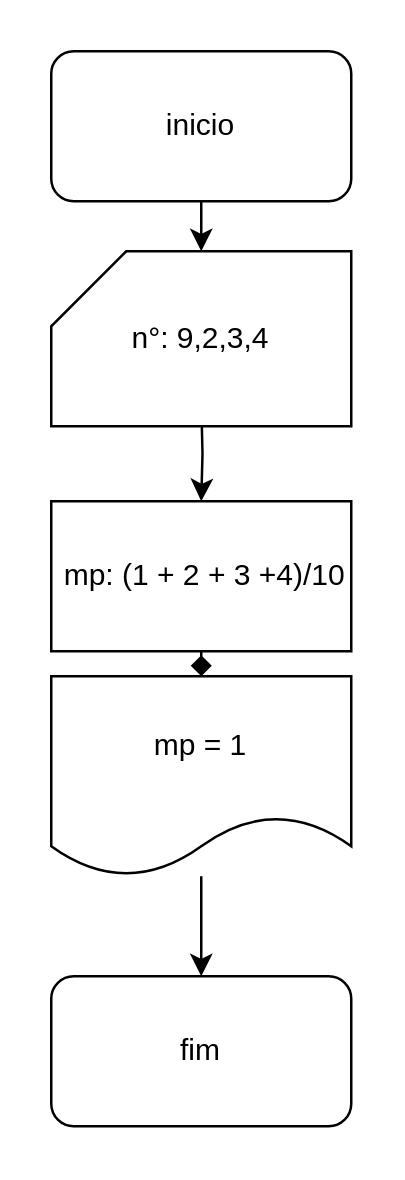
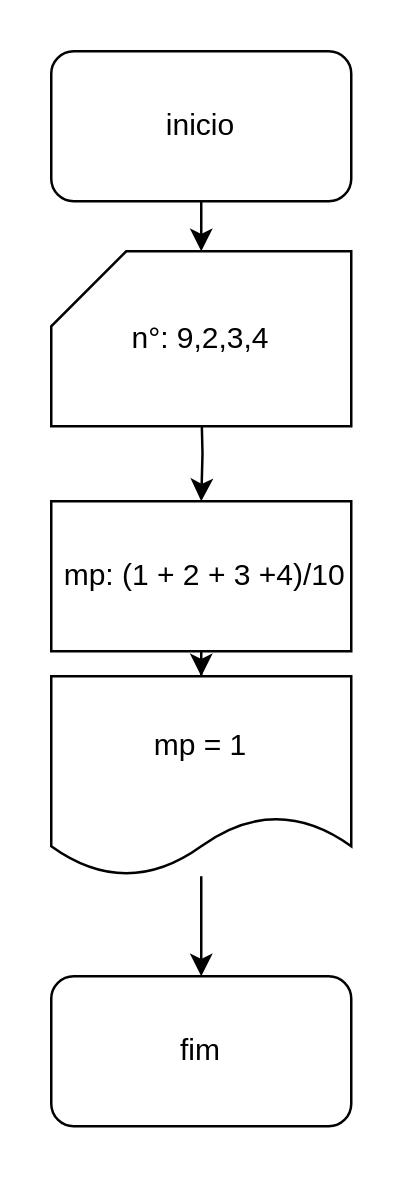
(201, 656) -> (201, 657)
